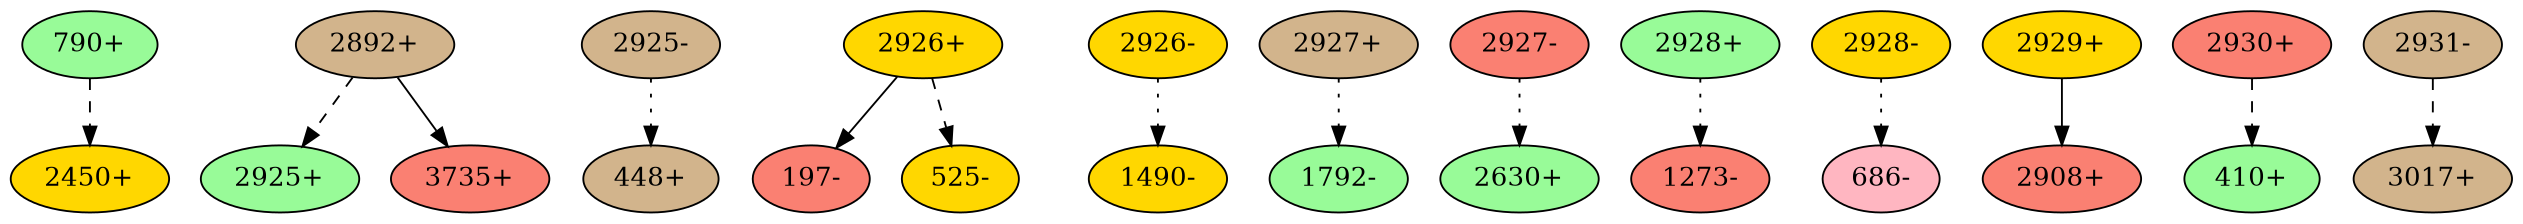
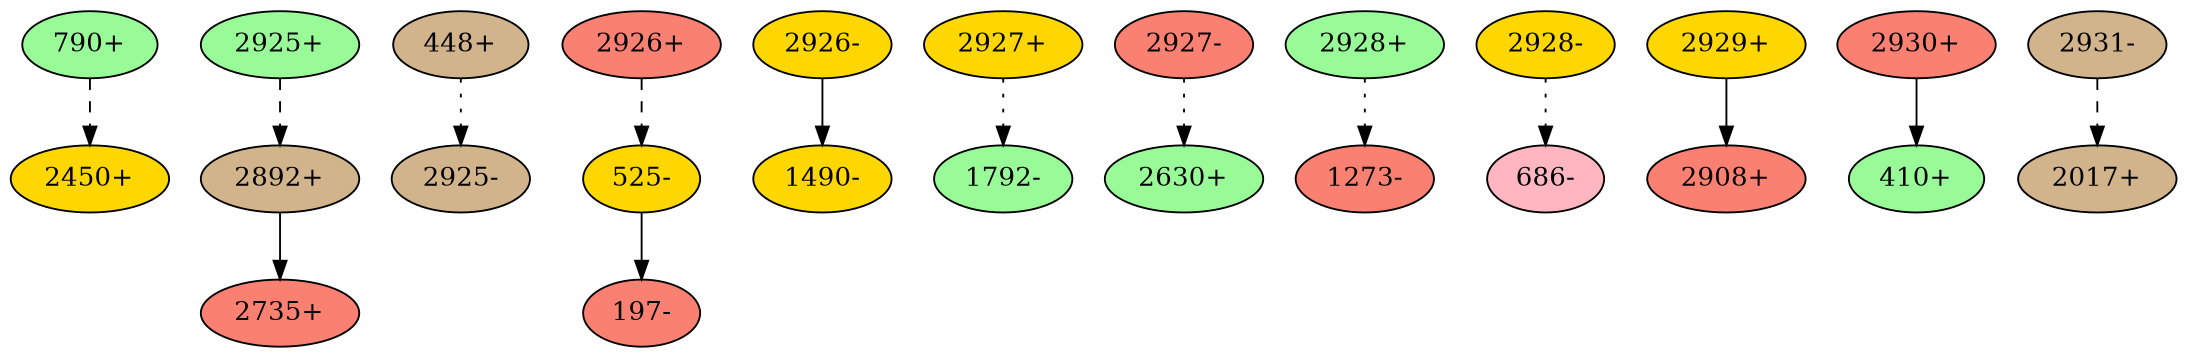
(923, 45) -> (642, 45)
(1339, 45) -> (1003, 45)
(651, 103) -> (461, 103)
(1158, 103) -> (822, 103)
(2252, 103) -> (1916, 103)
(333, 104) -> (280, 103)
(873, 105) -> (642, 237)
(470, 179) -> (280, 313)
(2433, 179) -> (2097, 179)
